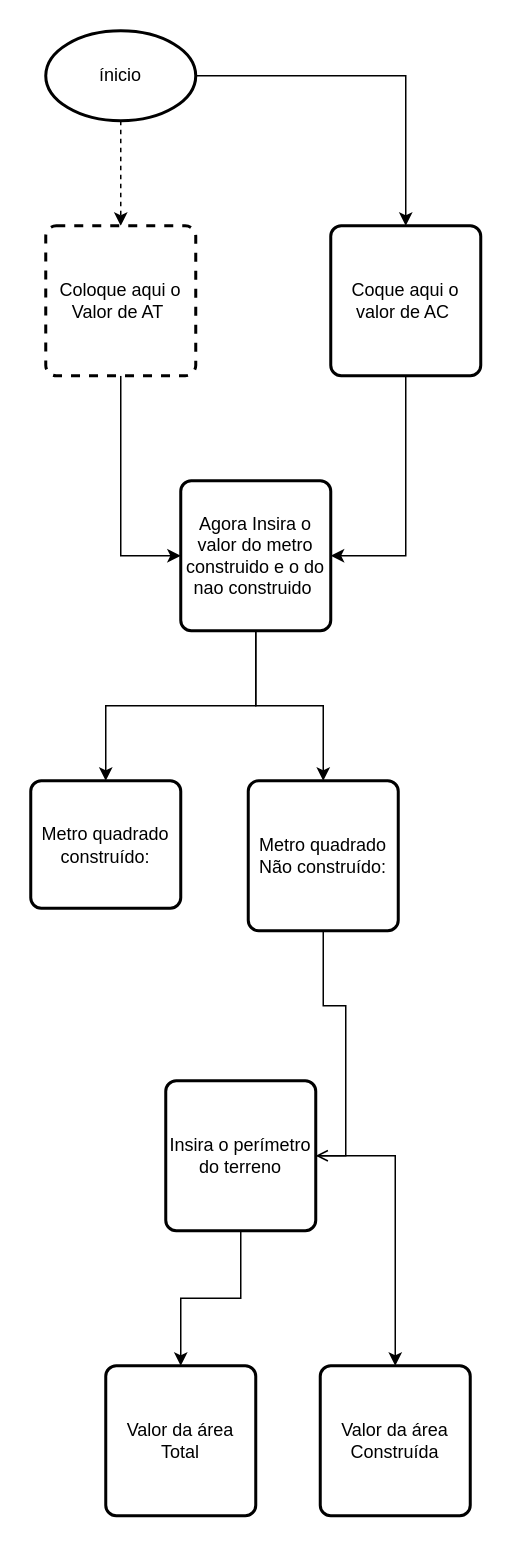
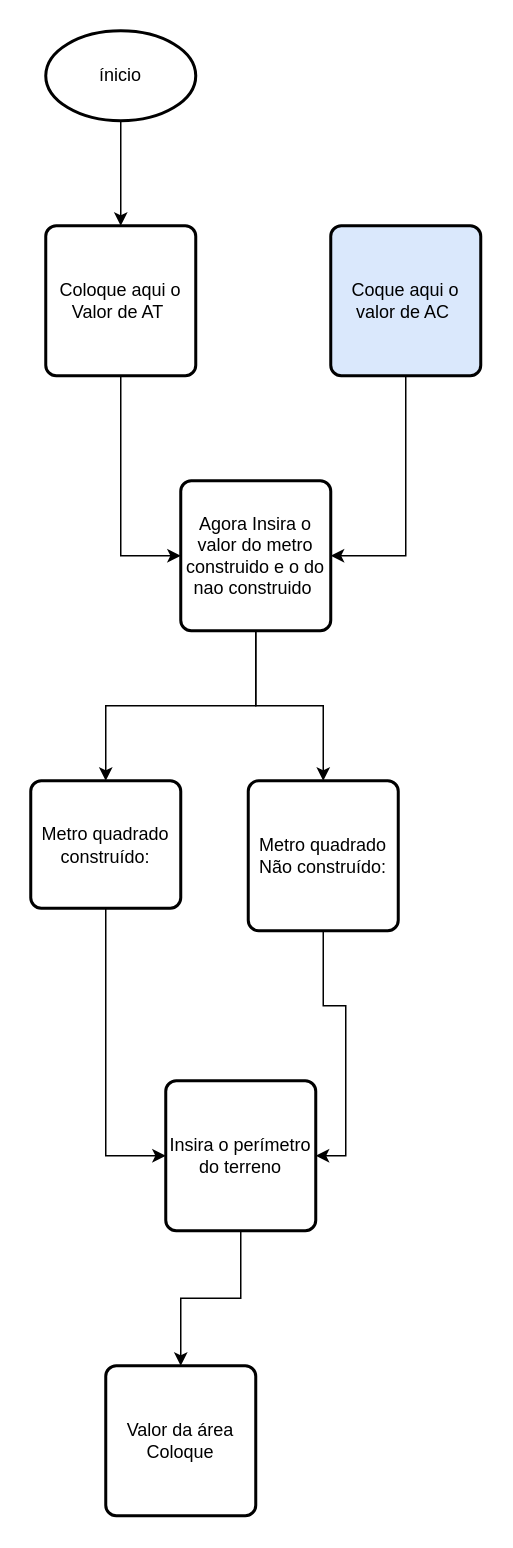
(371, 76) -> none
(121, 167) -> (121, 167)
(121, 301) -> (121, 301)
(406, 301) -> (406, 301)
none -> (106, 1057)
(346, 1153) -> (346, 1153)
(395, 1231) -> none
(181, 1441) -> (181, 1441)
(395, 1441) -> none
